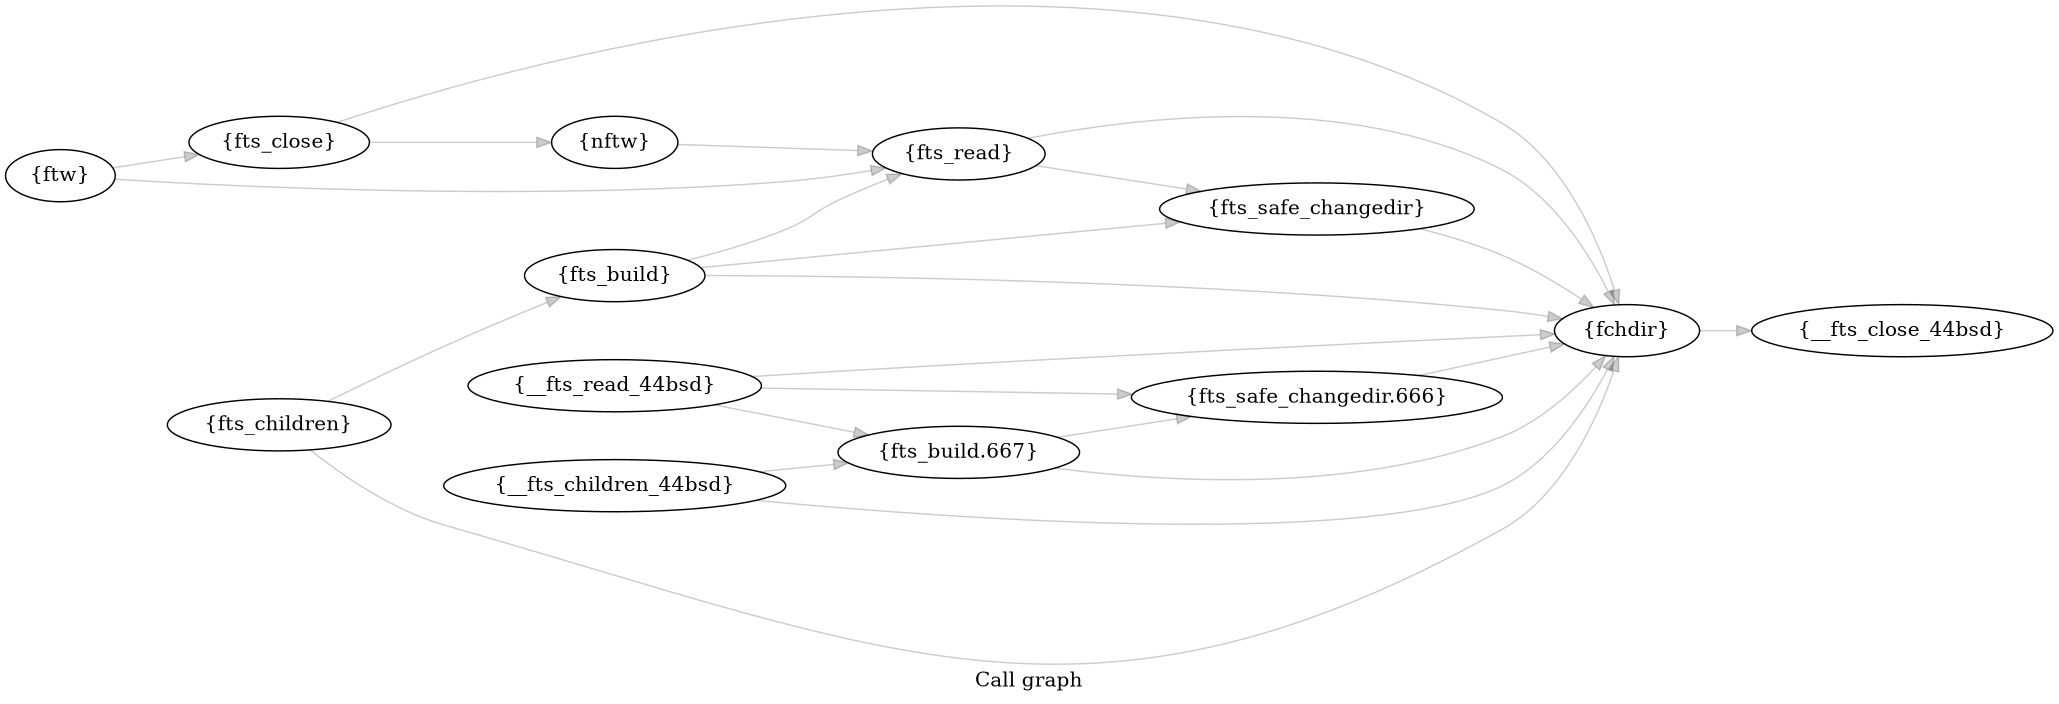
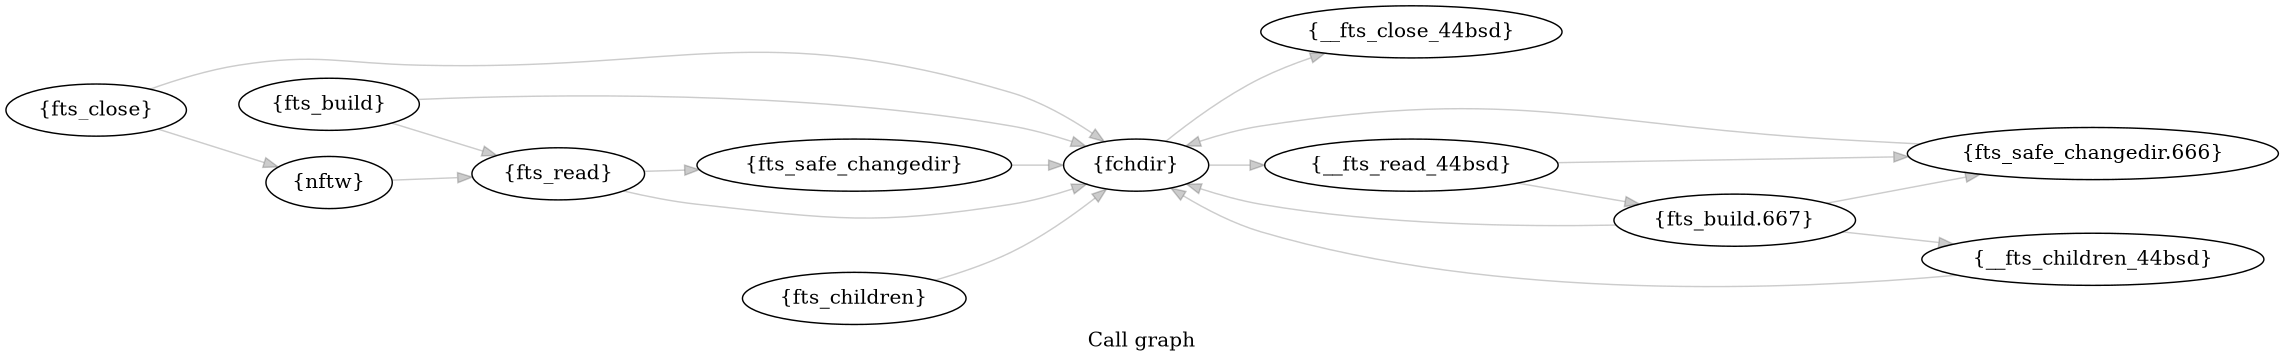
(60, 176) -> none
(933, 245) -> none
(437, 350) -> none
(1146, 354) -> (1229, 165)
(796, 468) -> (1891, 237)
